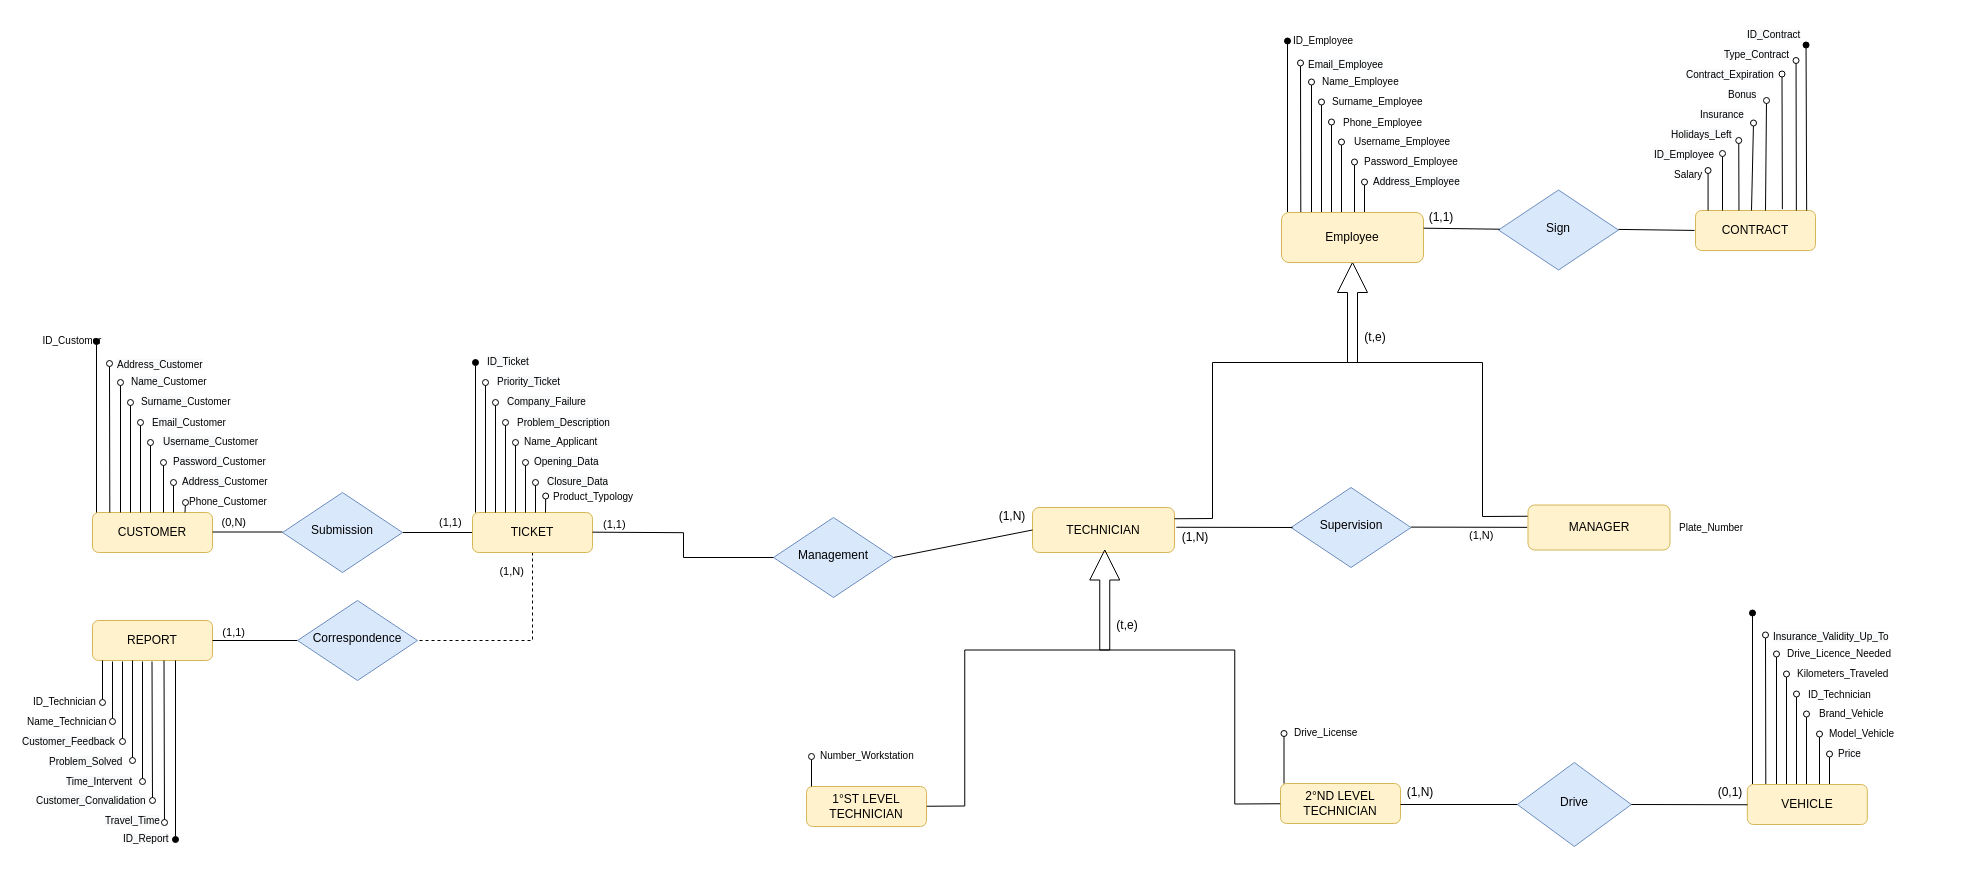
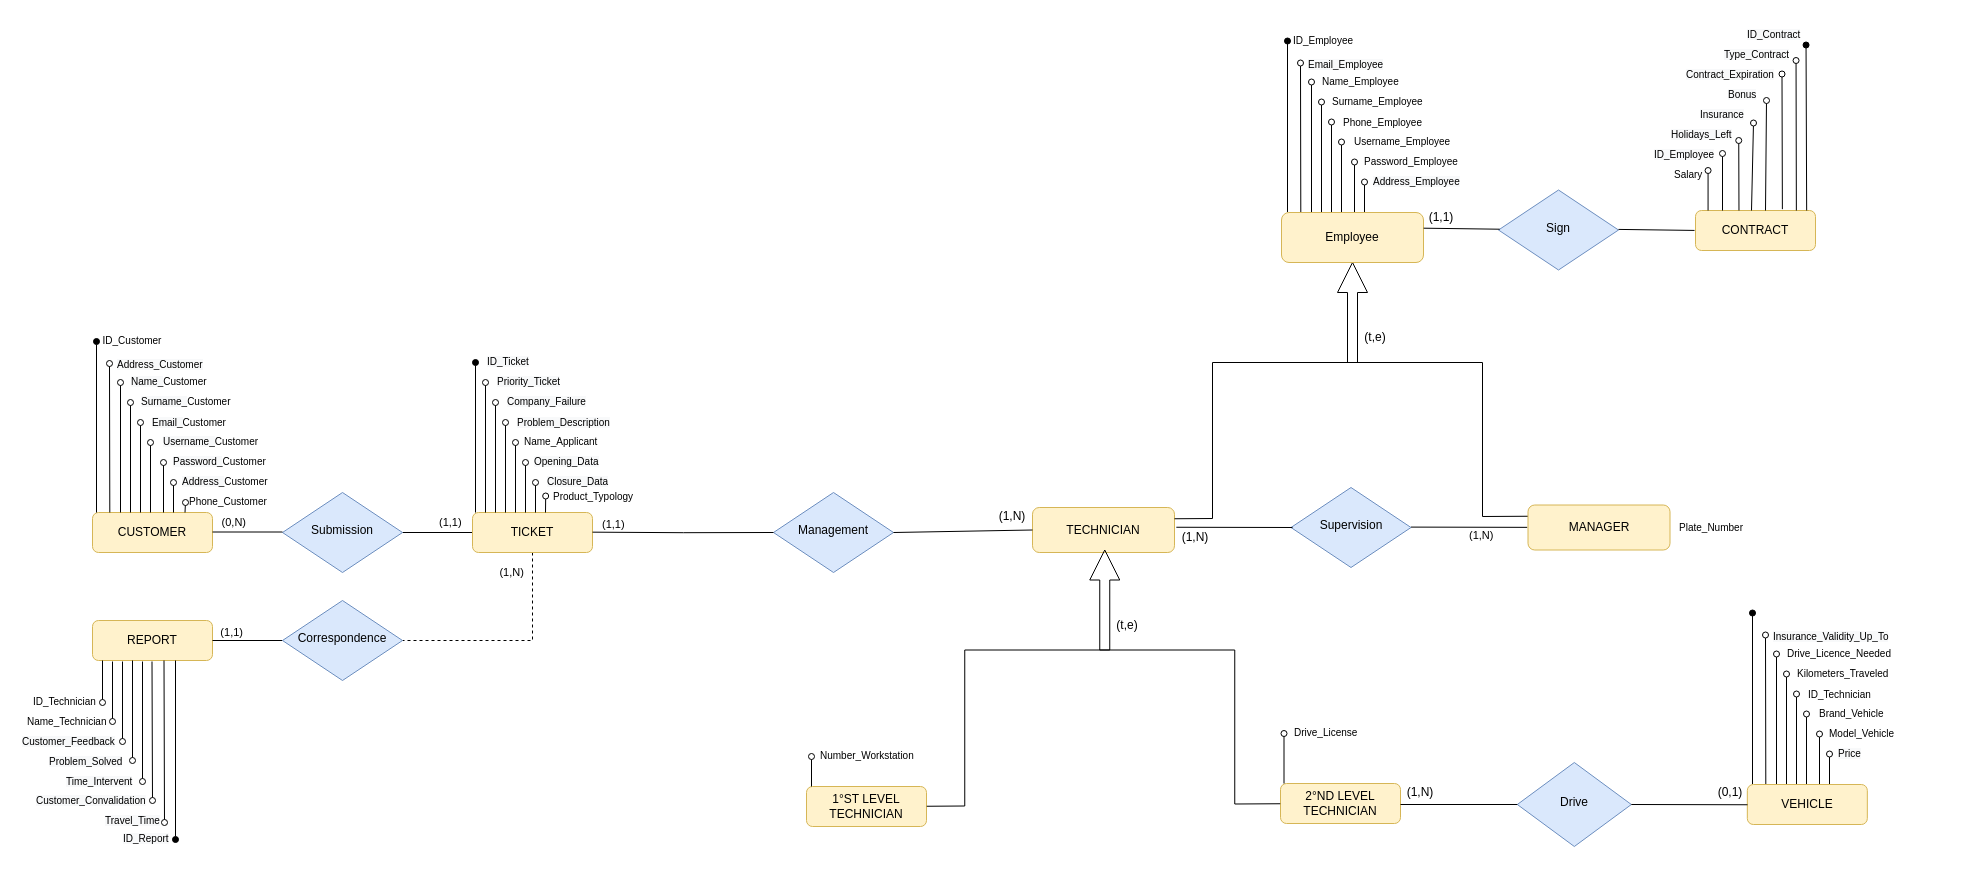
(73, 341) -> (133, 341)
(834, 558) -> (834, 533)
(358, 641) -> (343, 641)
